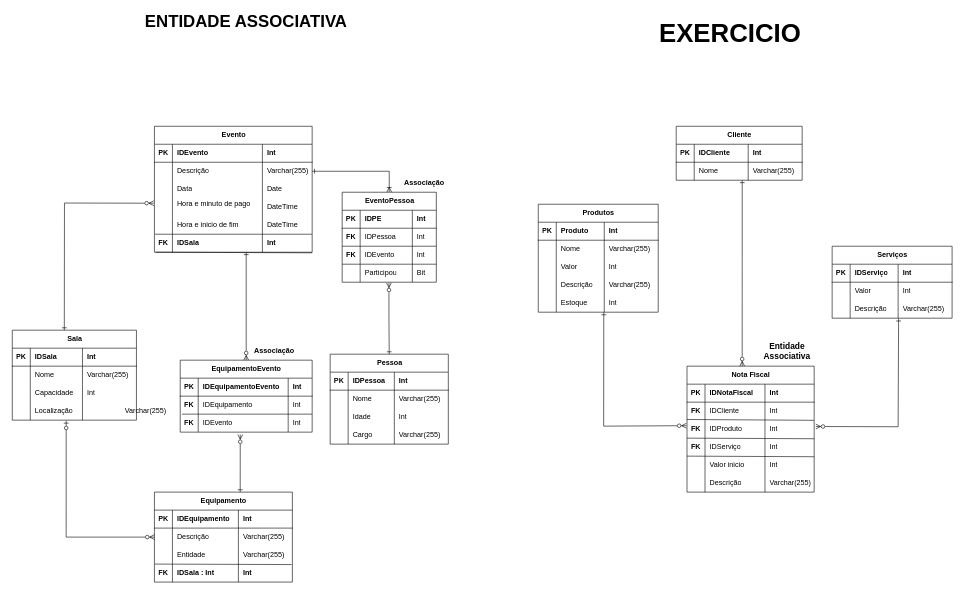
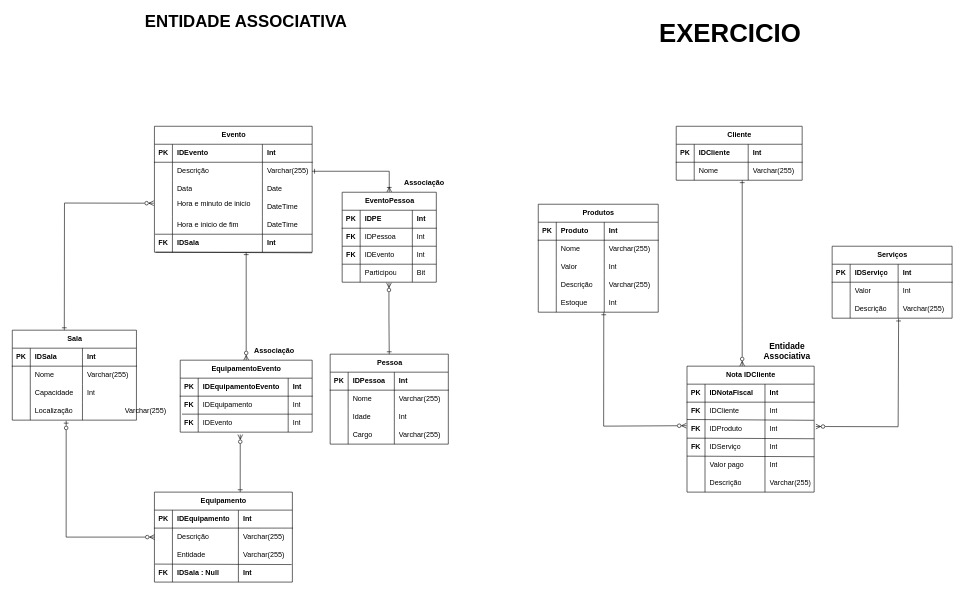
(215, 207) -> (216, 207)
(751, 375) -> (751, 375)
(730, 465) -> (728, 465)
(198, 573) -> (198, 573)
